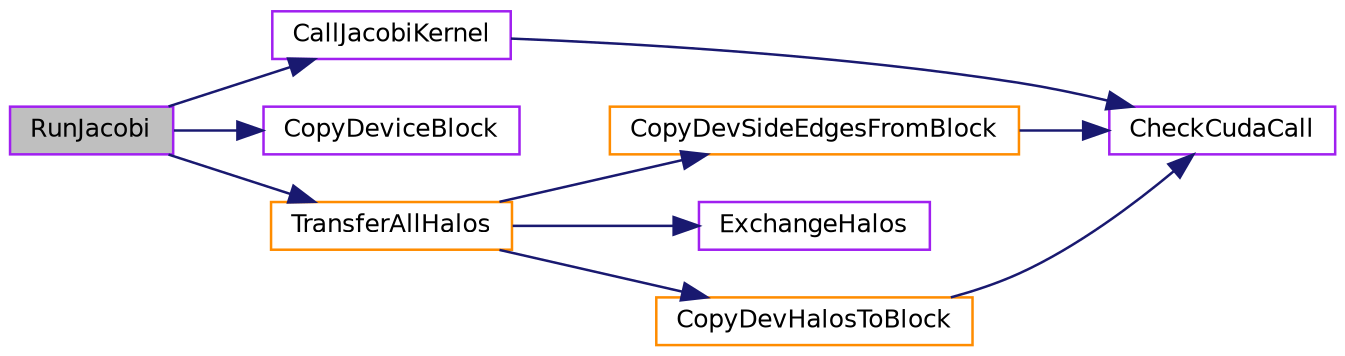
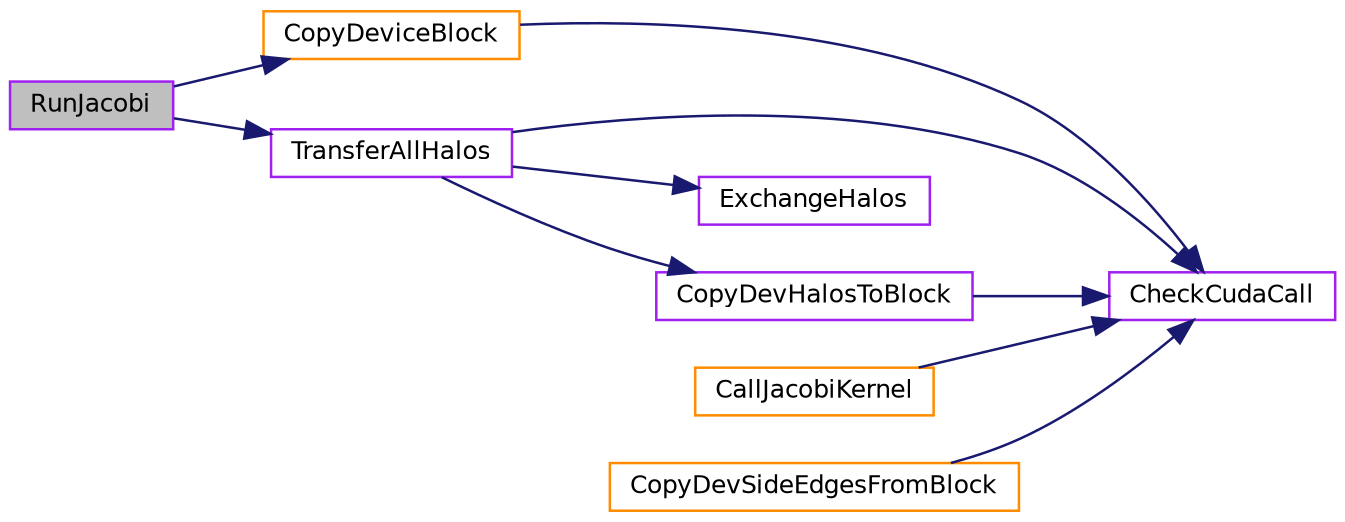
(392, 35) -> (814, 392)
none -> (887, 55)
(230, 87) -> none
(392, 131) -> (392, 35)
(591, 181) -> (862, 122)
(392, 226) -> (392, 153)
(814, 321) -> (814, 296)
